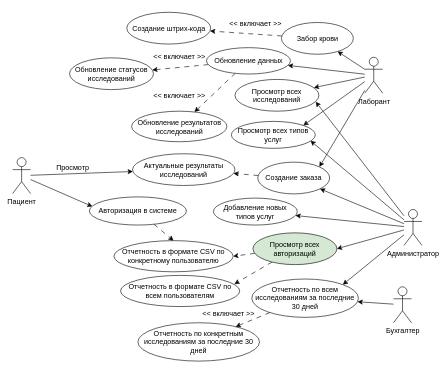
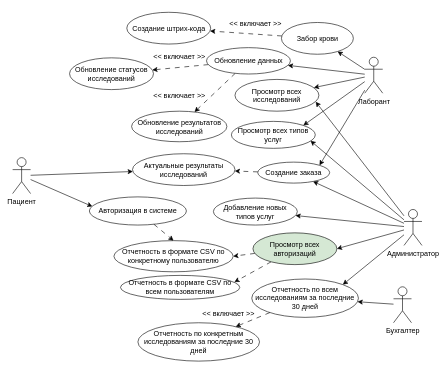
(72, 168) -> none
(294, 178) -> (294, 173)
(180, 291) -> (180, 288)
